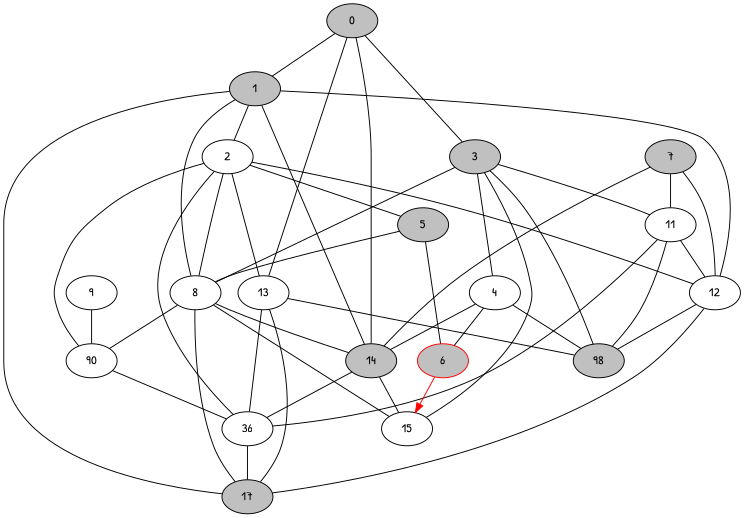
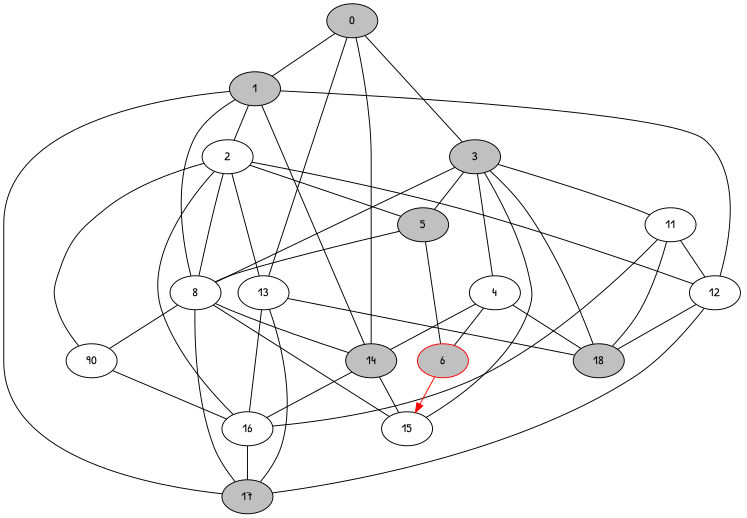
(671, 157) -> none
none -> (449, 191)
(92, 293) -> none
(599, 361) -> (599, 361)
(247, 429) -> (247, 429)
